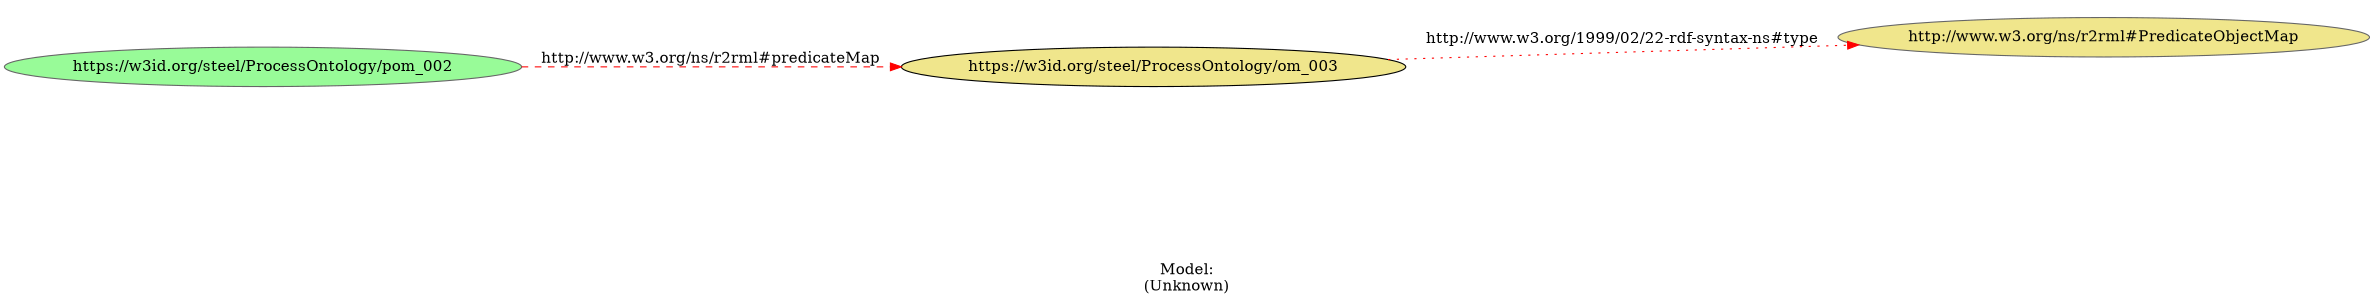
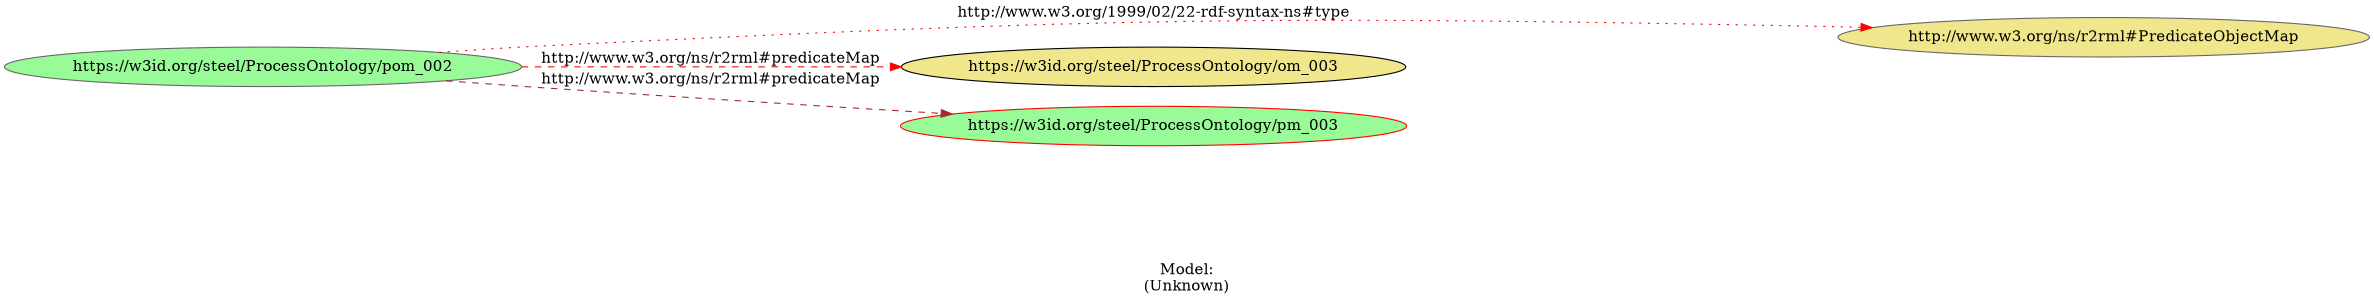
(1618, 52) -> (1150, 22)
none -> (1154, 126)
